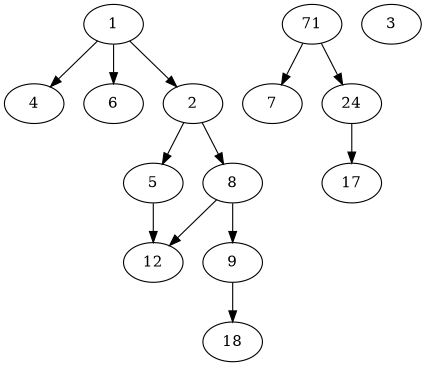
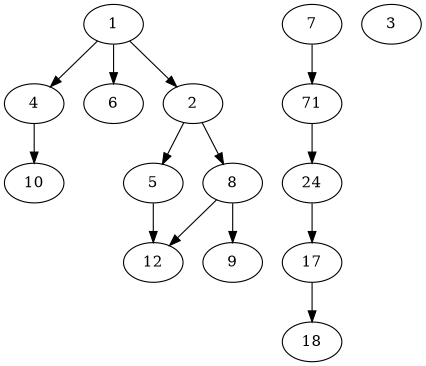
(295, 59) -> (312, 59)
none -> (34, 183)
(233, 297) -> (312, 297)
